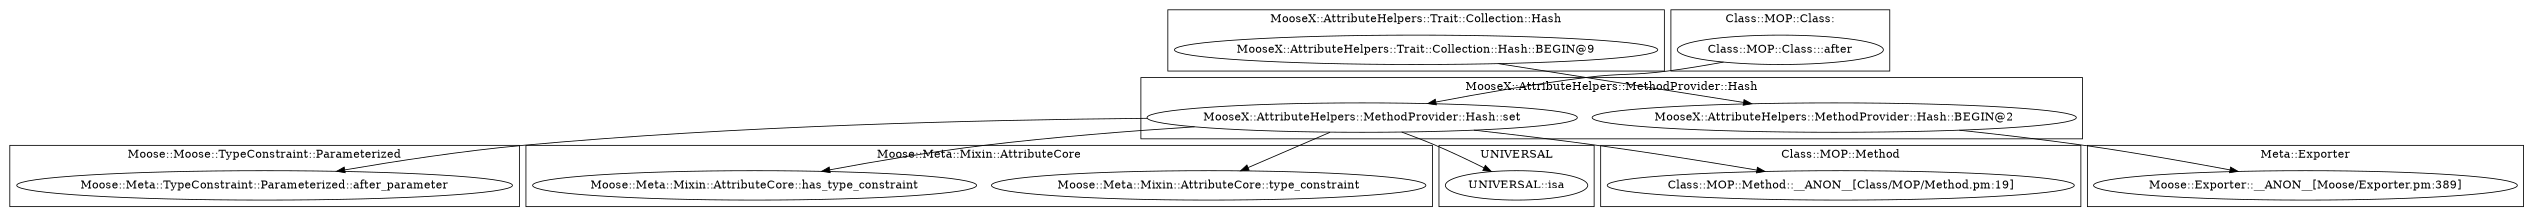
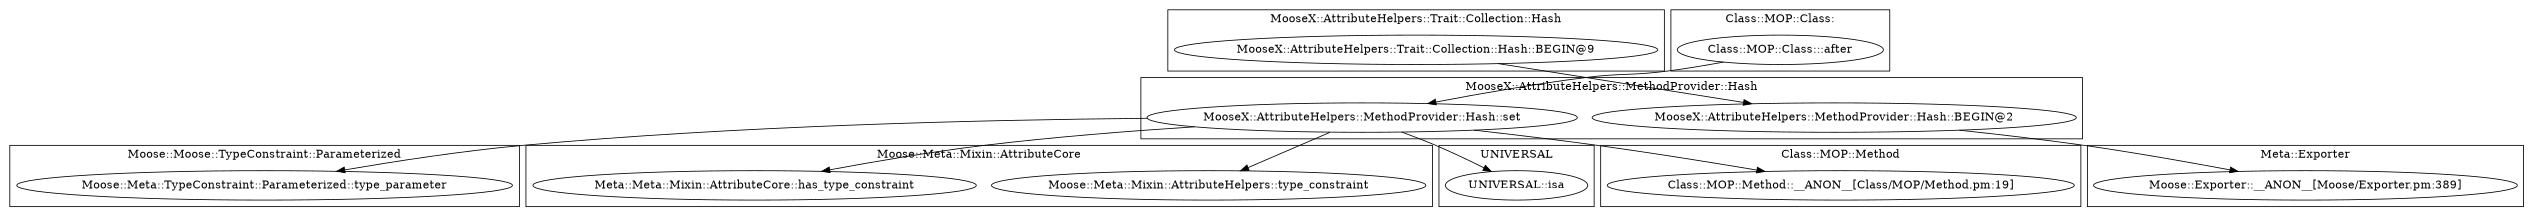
(265, 185) -> (265, 185)
(755, 185) -> (755, 185)
(1209, 185) -> (1209, 185)
